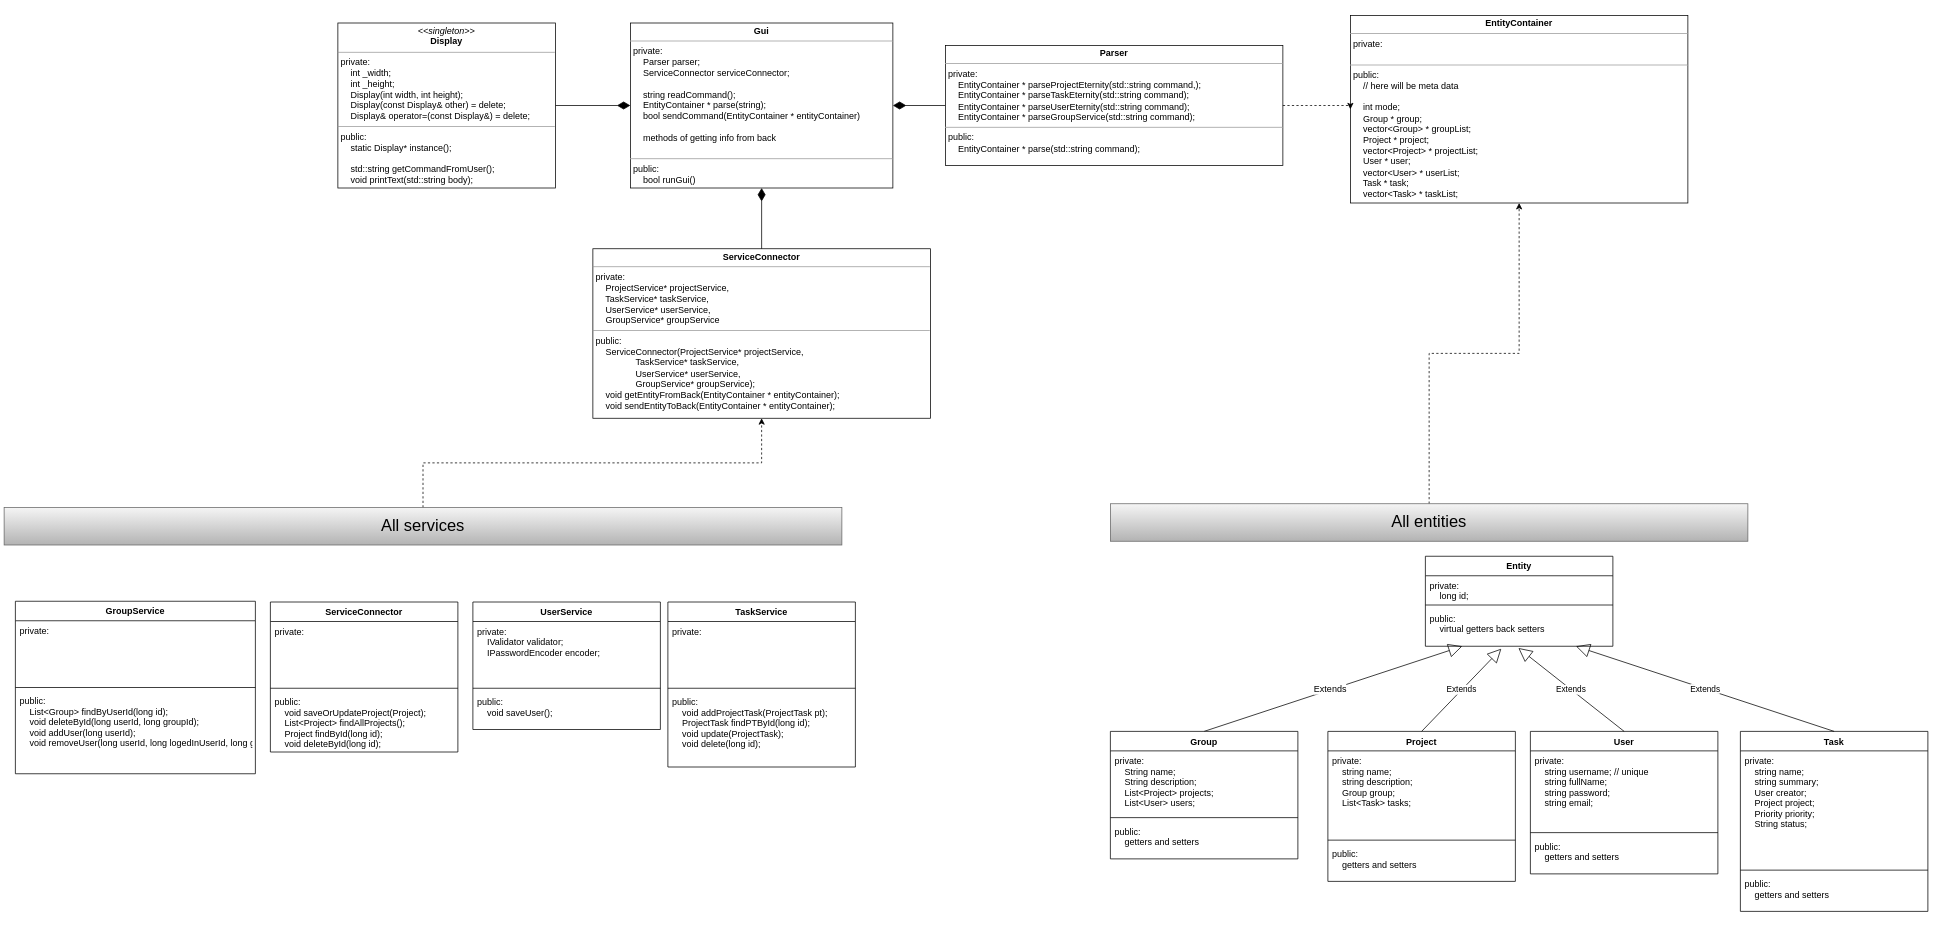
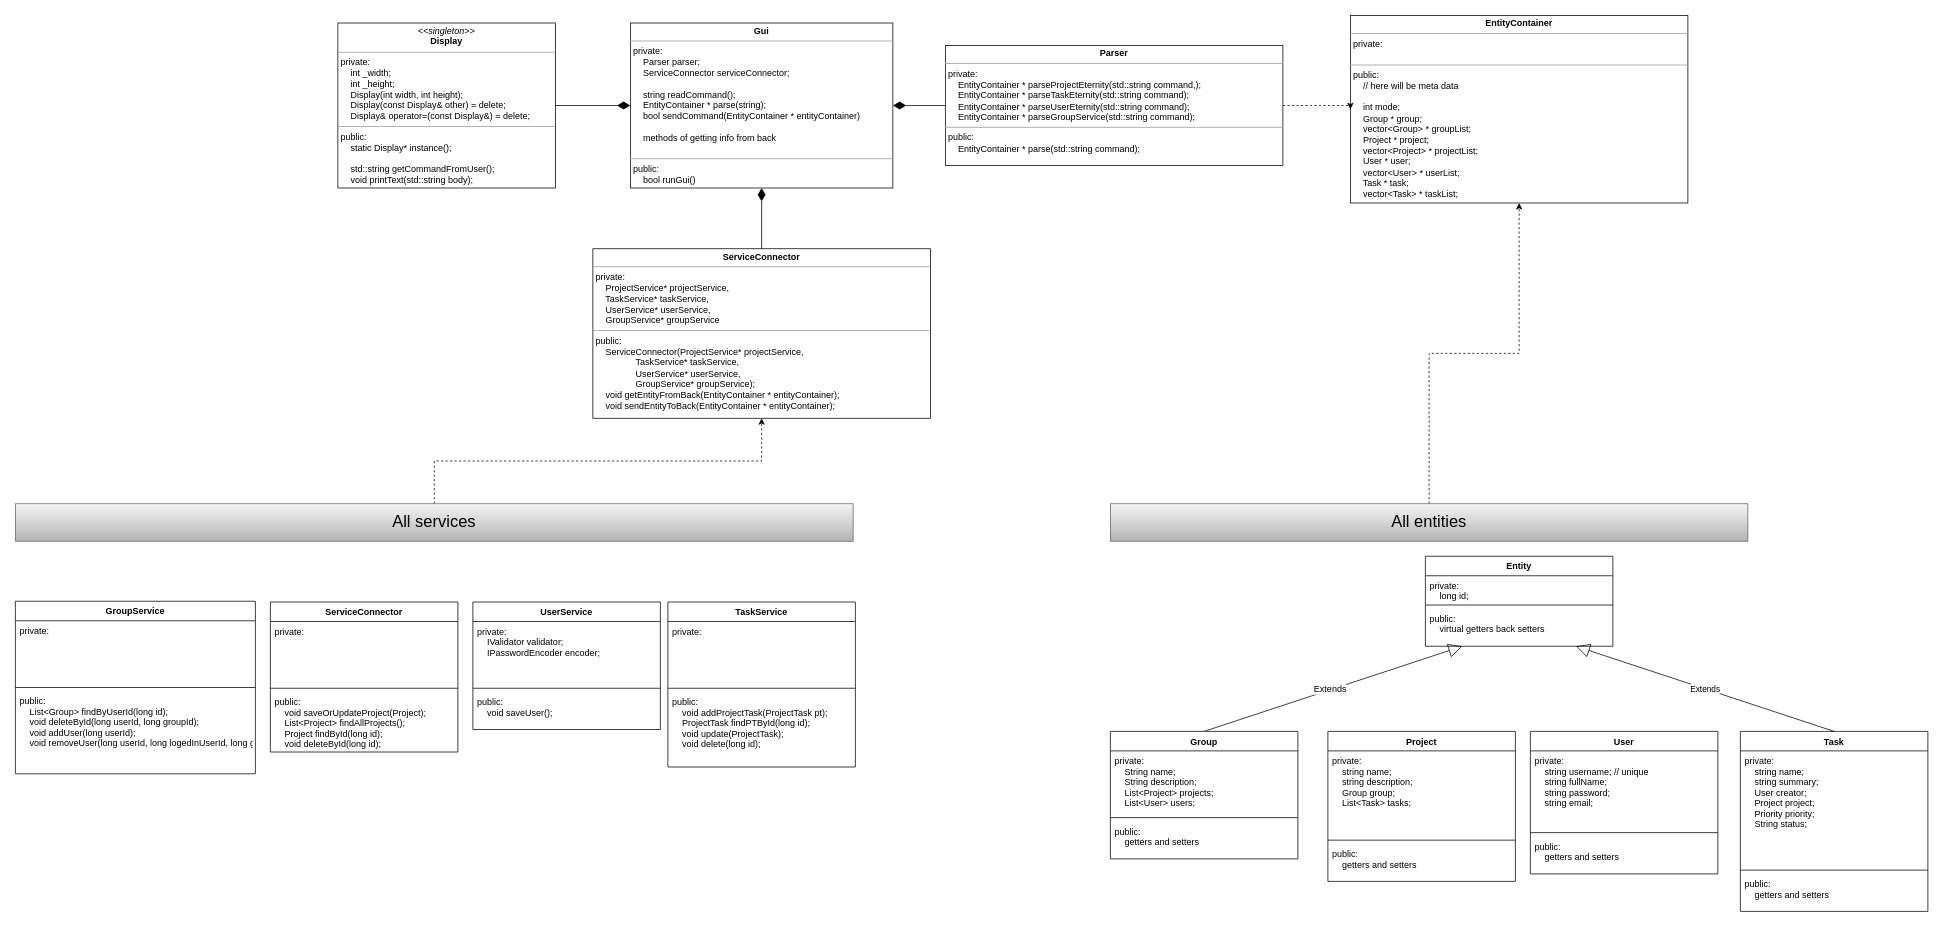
(423, 526) -> (434, 522)
(1576, 693) -> none
(1456, 695) -> none
